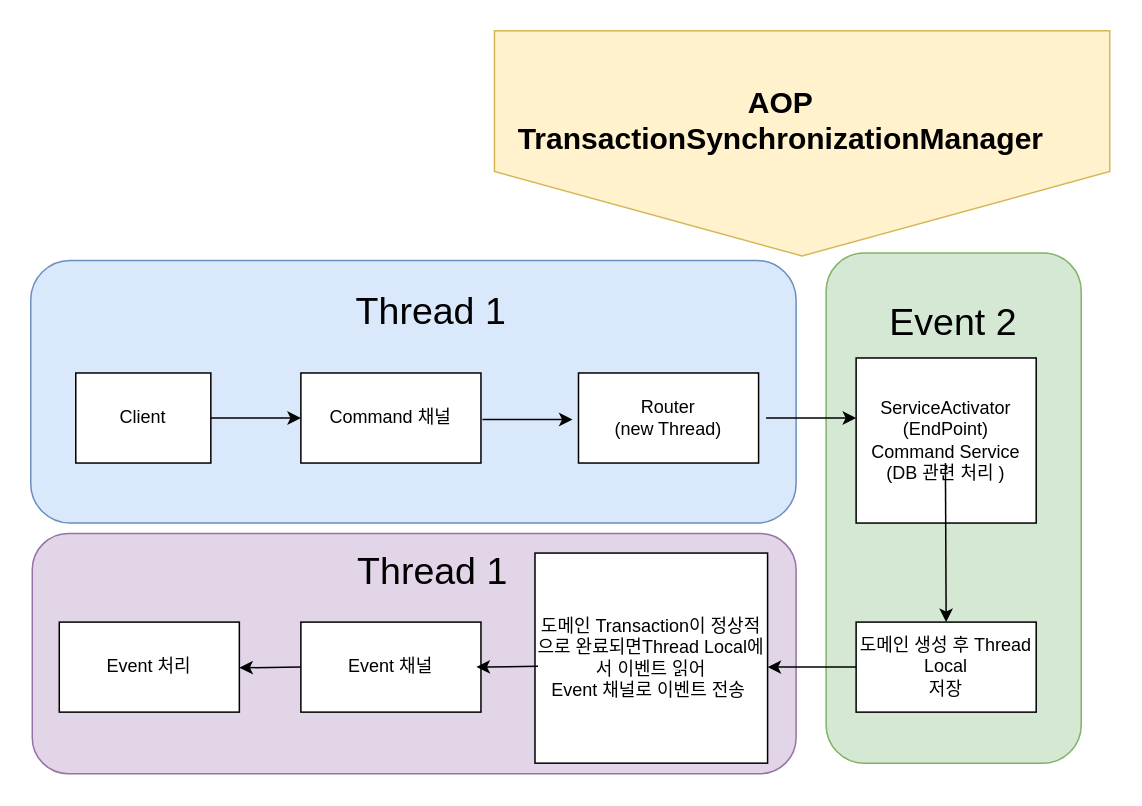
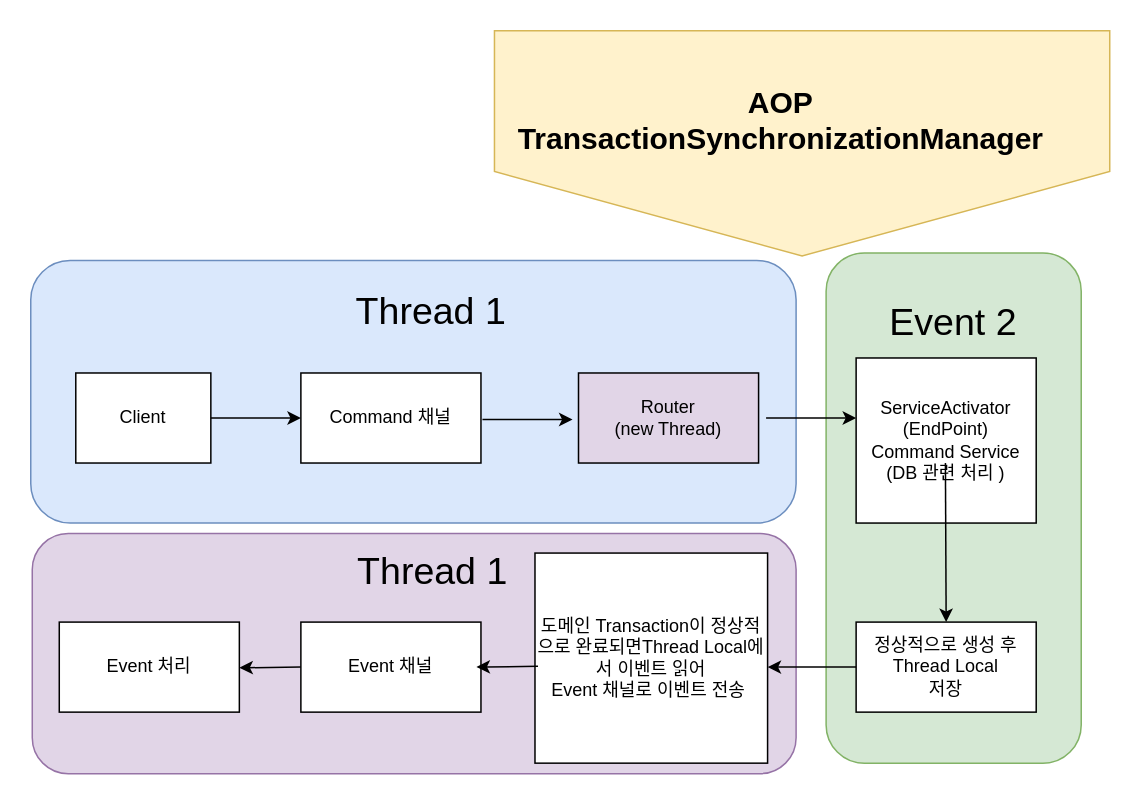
(668, 418) -> (668, 418)
(946, 667) -> (946, 667)
